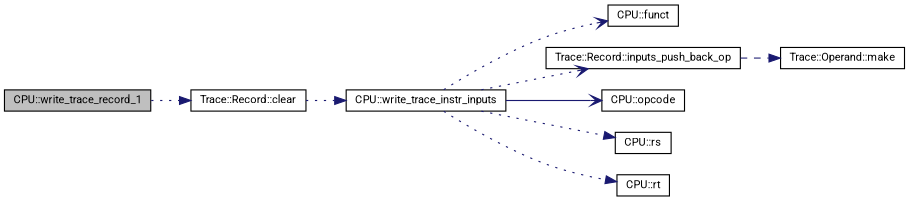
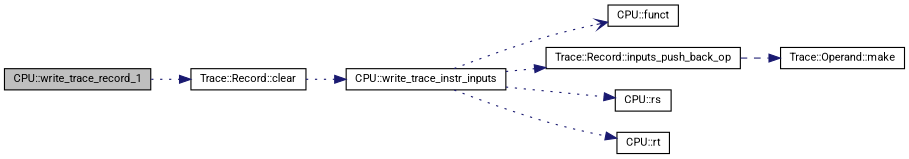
(529, 80) -> (520, 70)
(643, 100) -> none
